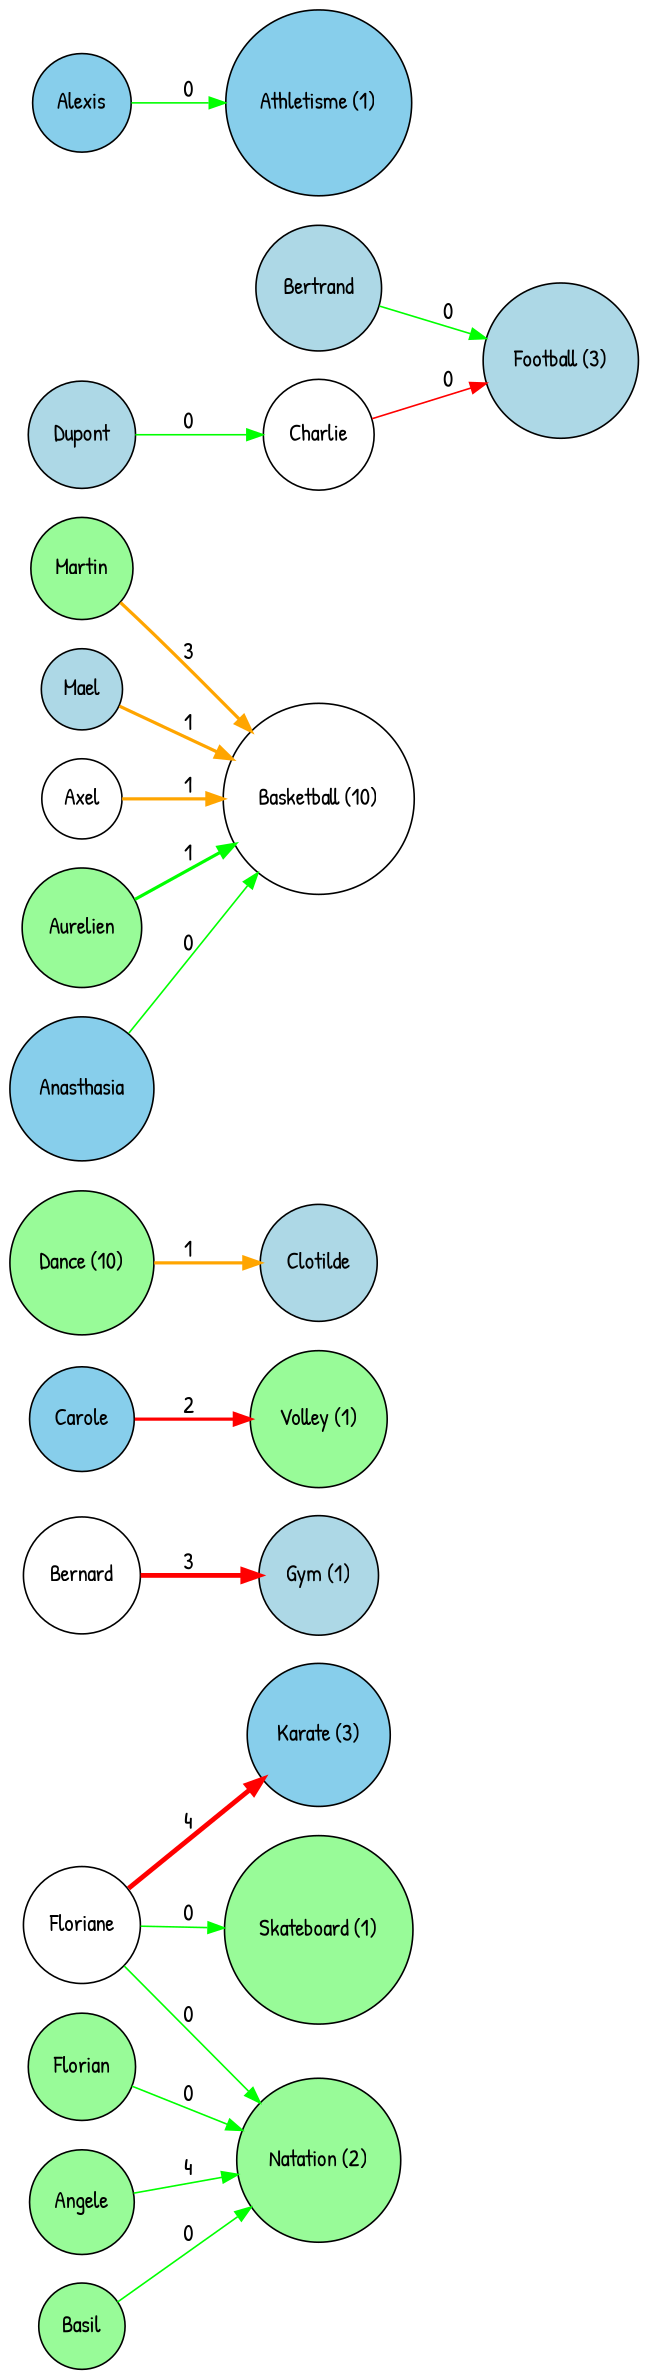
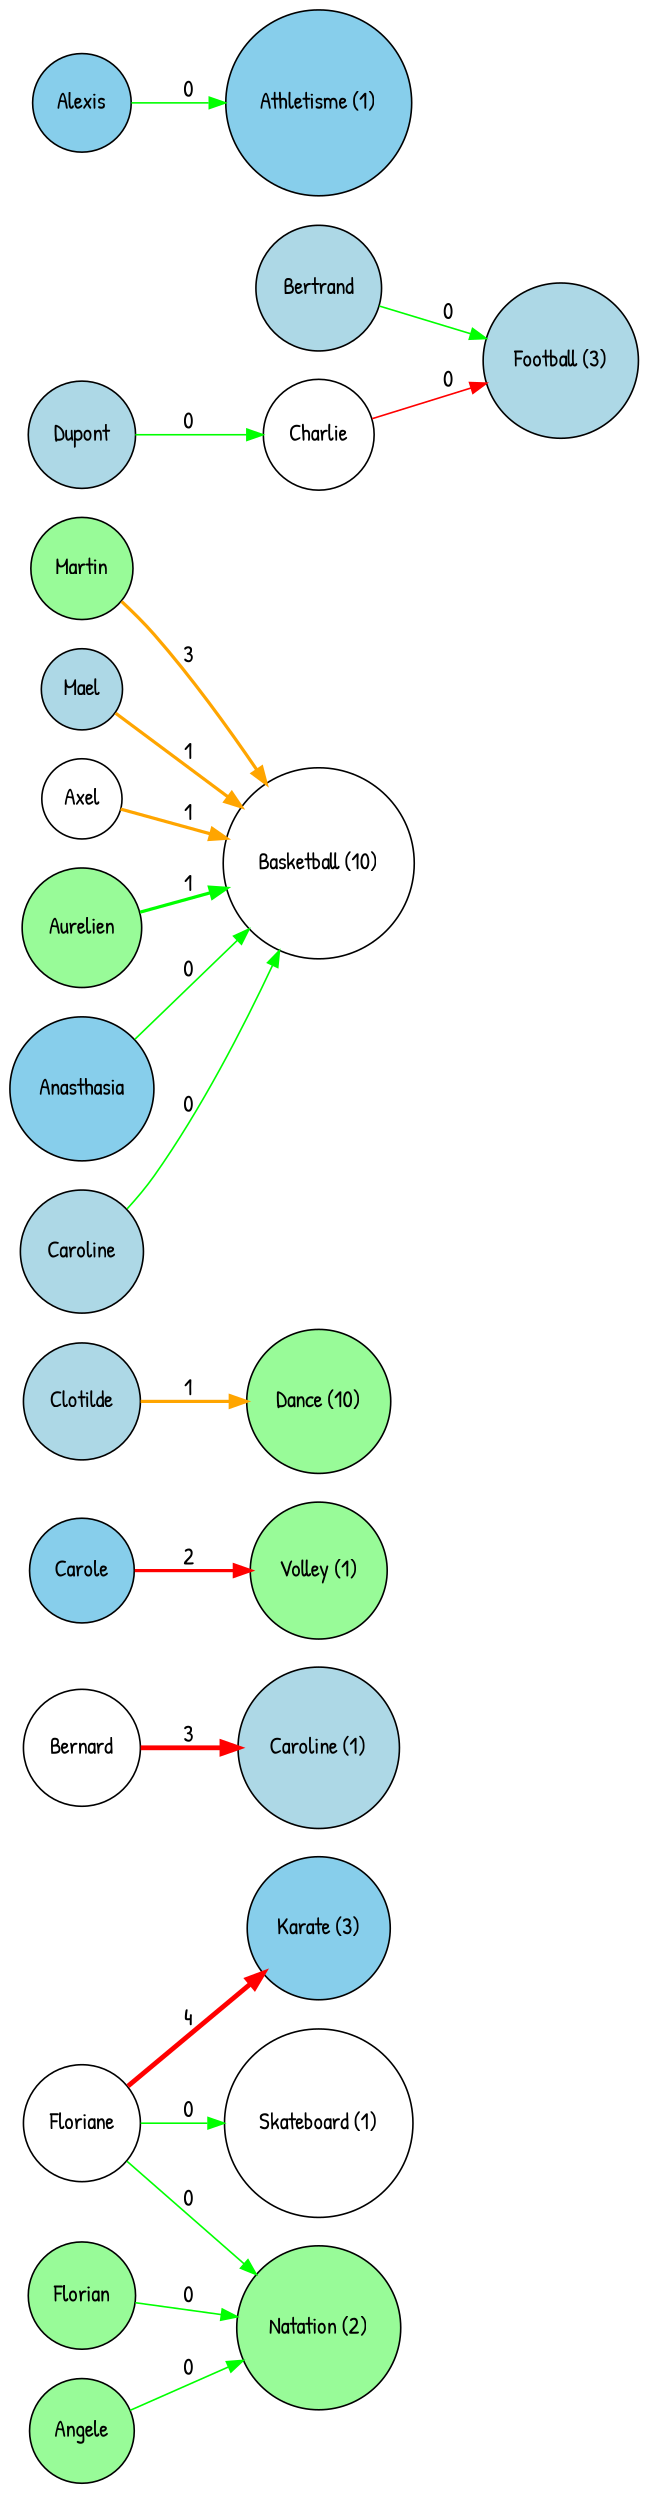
none -> (82, 1252)
(199, 1263) -> (185, 1401)
(319, 1575) -> (319, 1748)
(319, 1930) -> (319, 2123)
(189, 2169) -> (189, 2369)
(82, 2326) -> none
